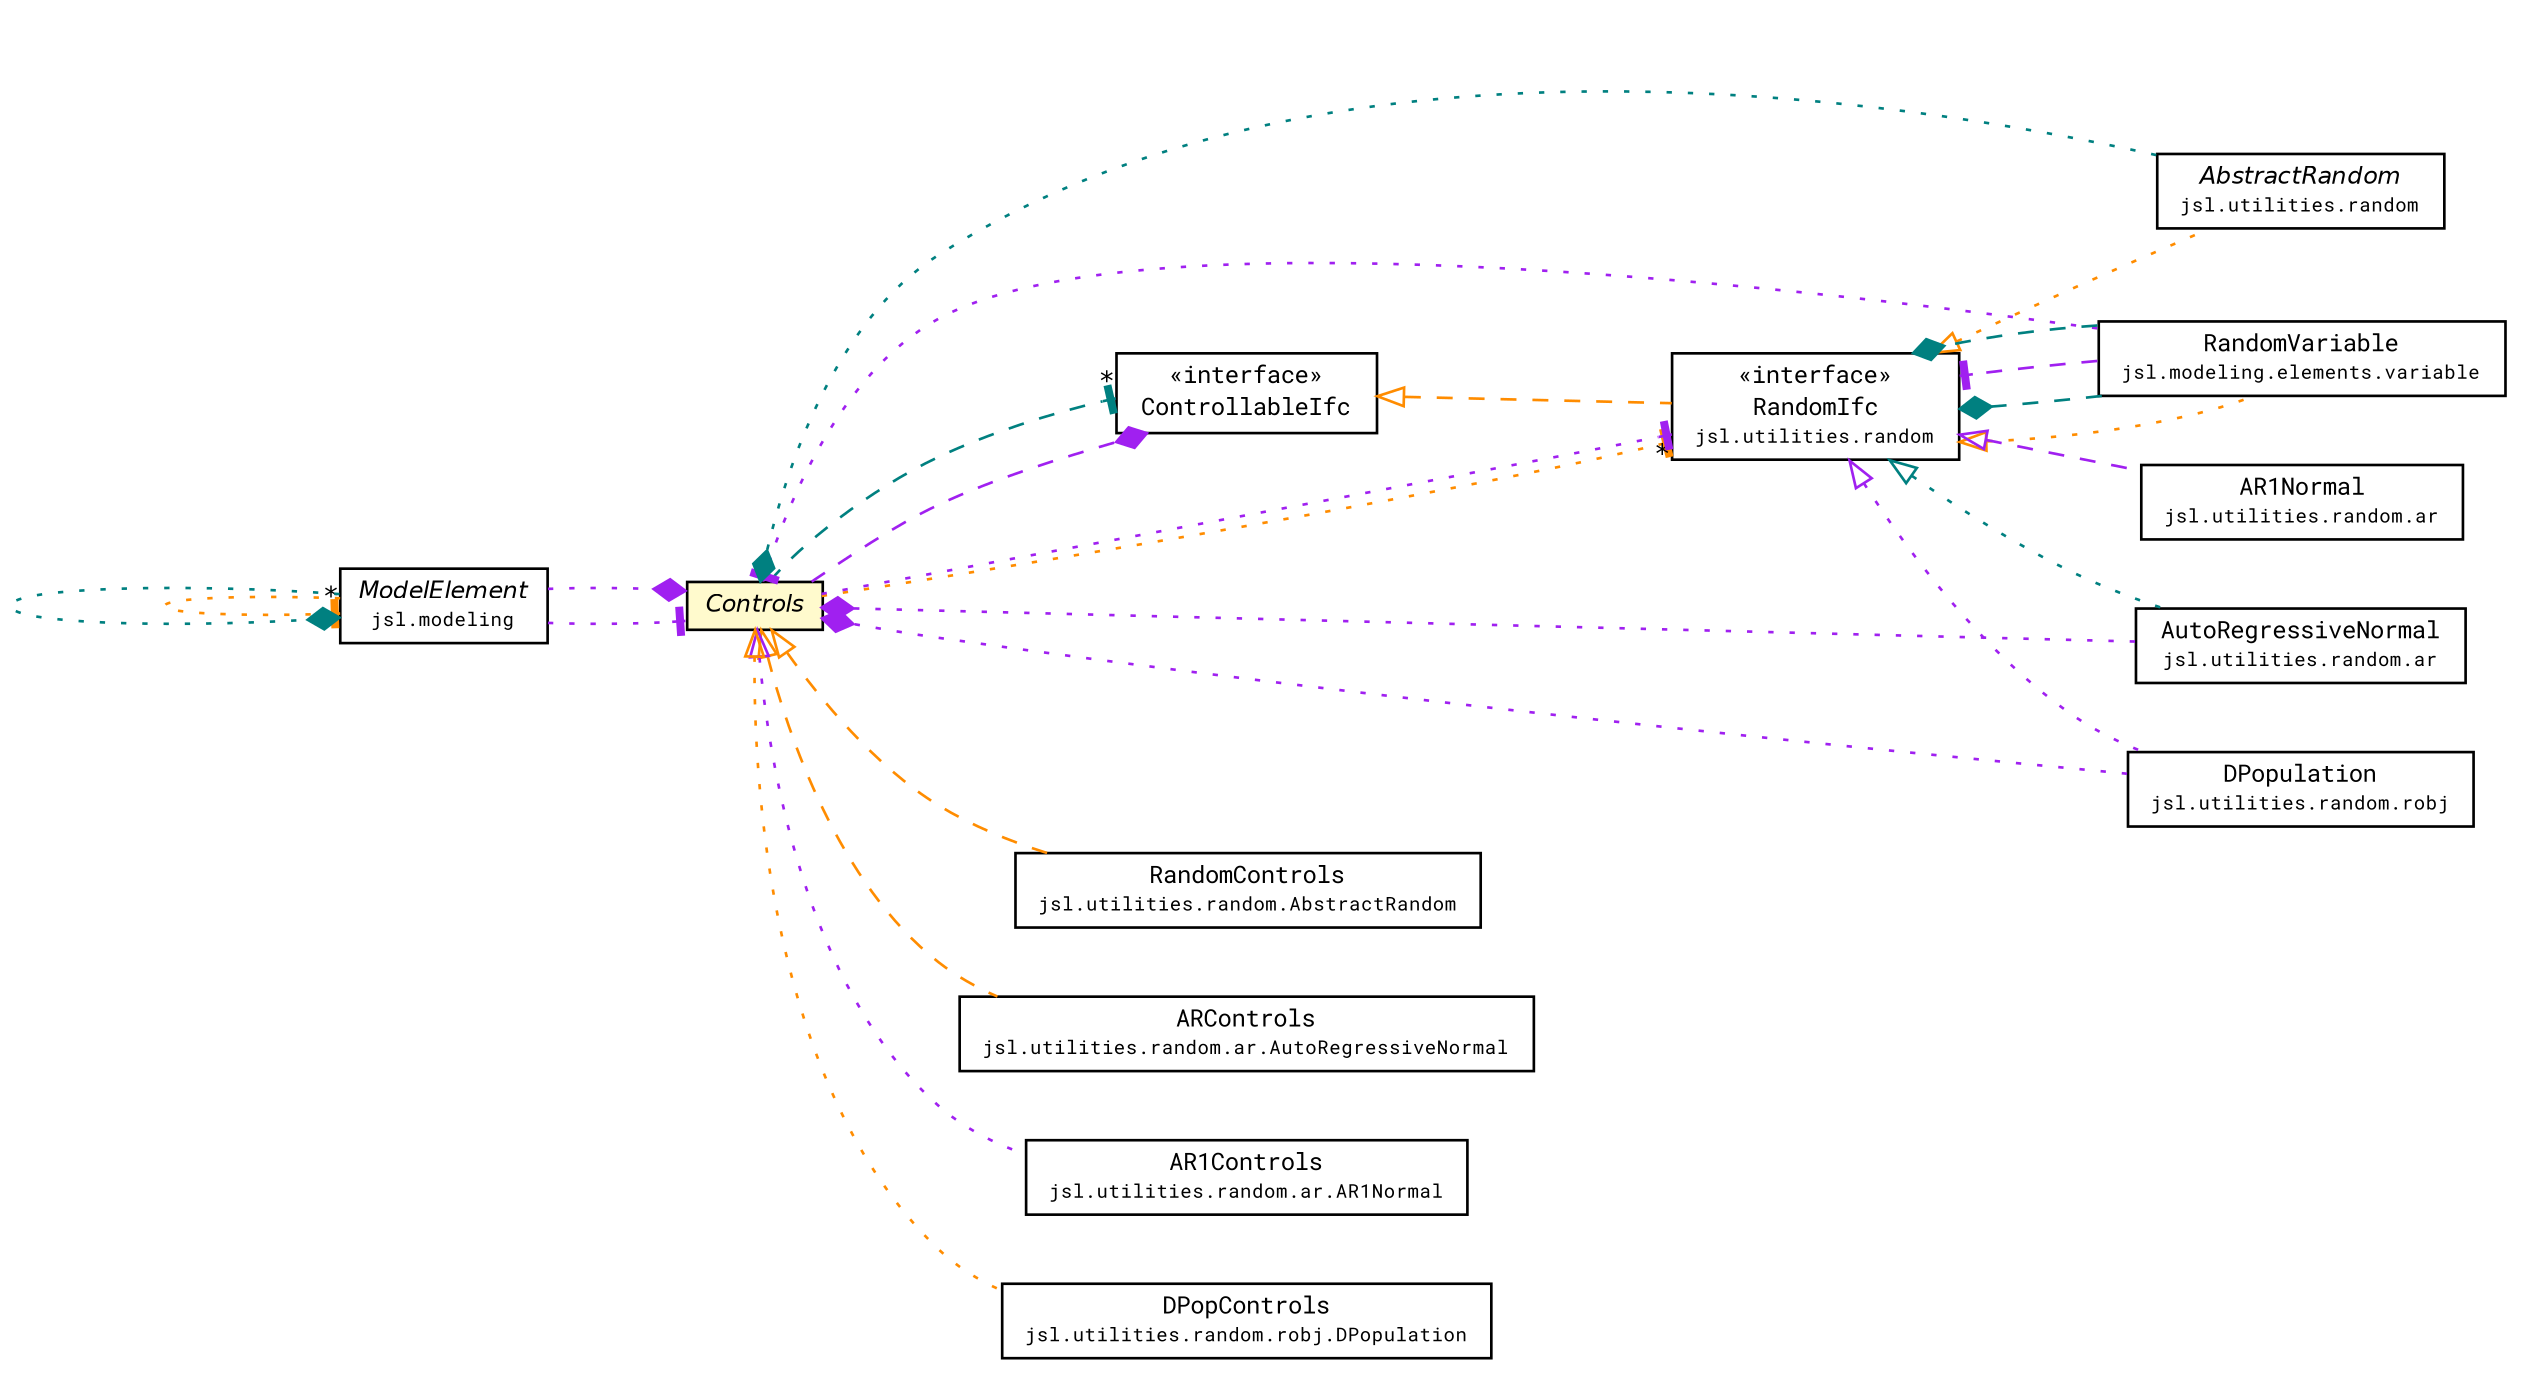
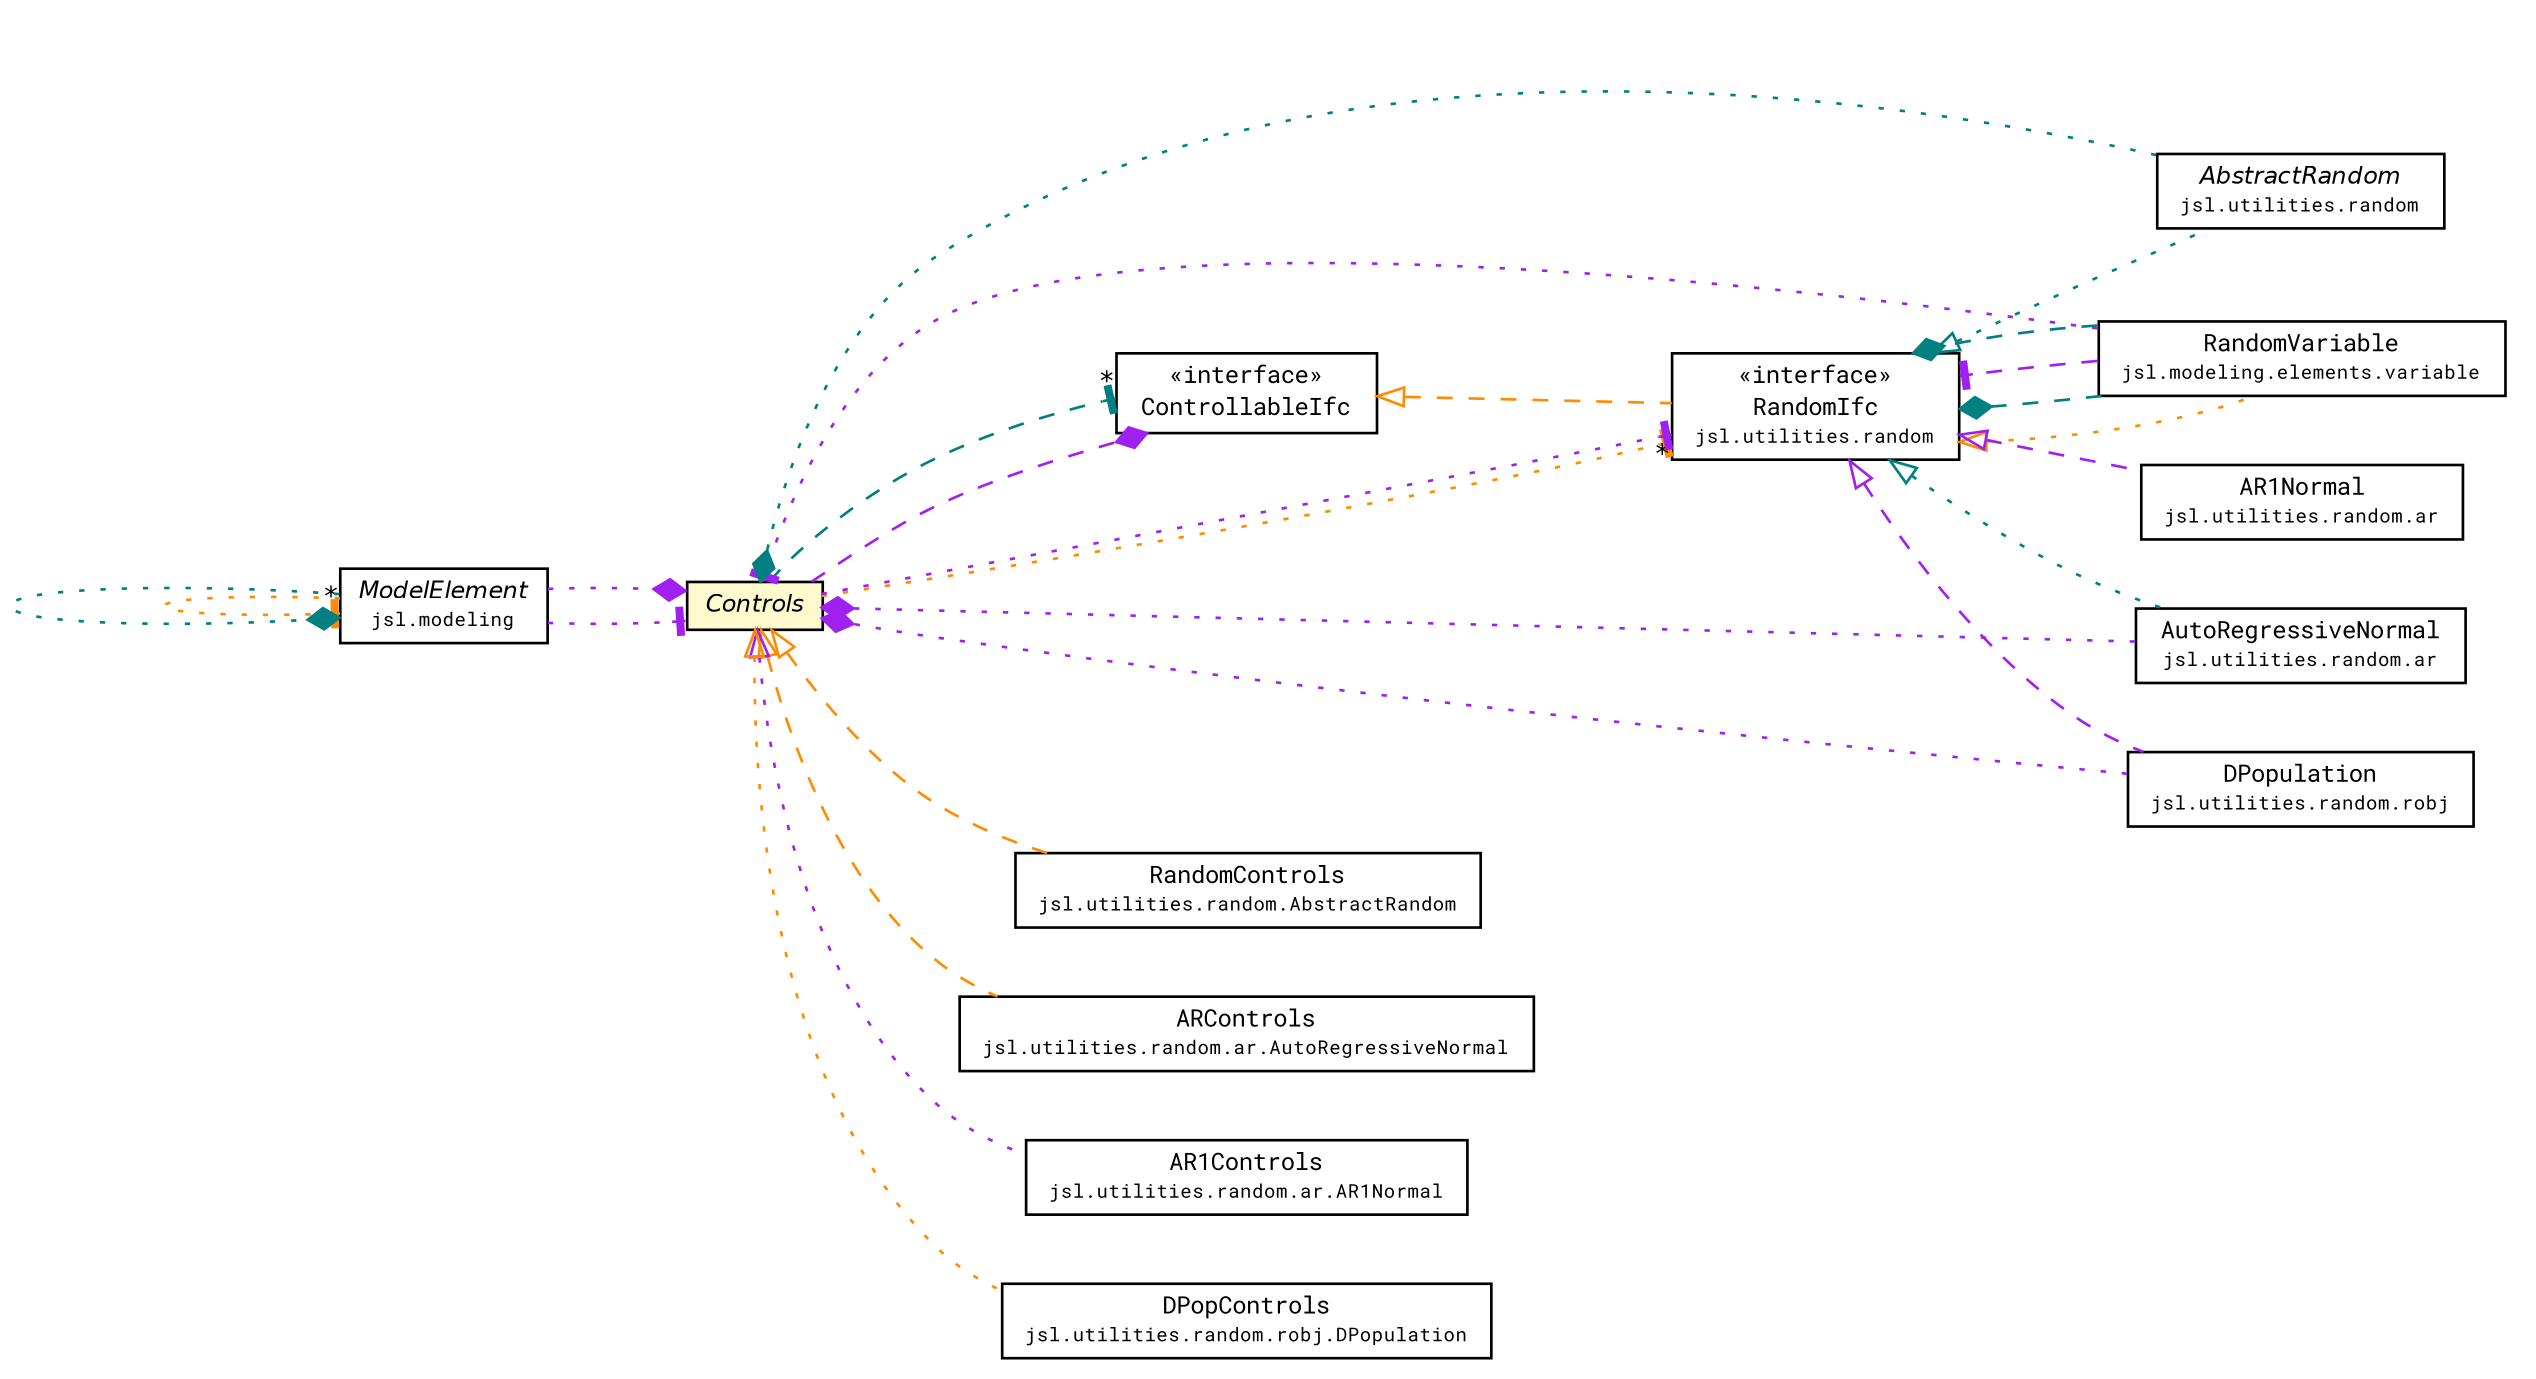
(2083, 284) -> (2083, 284)
(1965, 617) -> (1965, 617)
